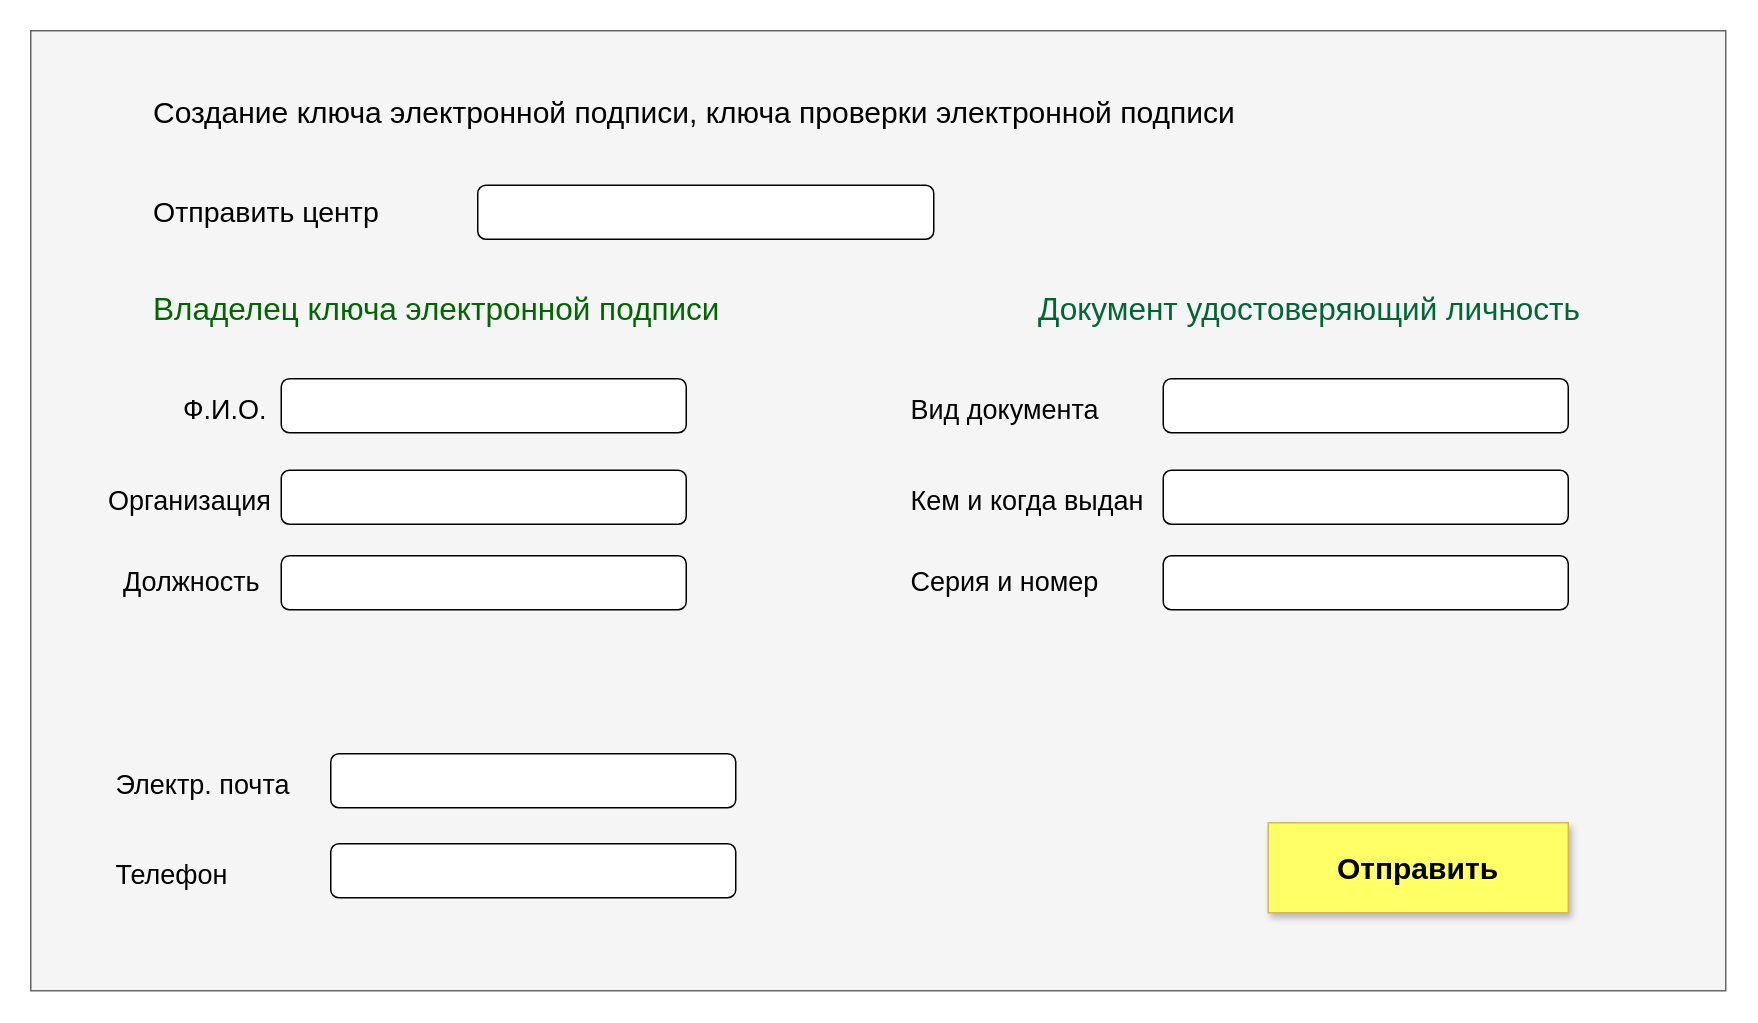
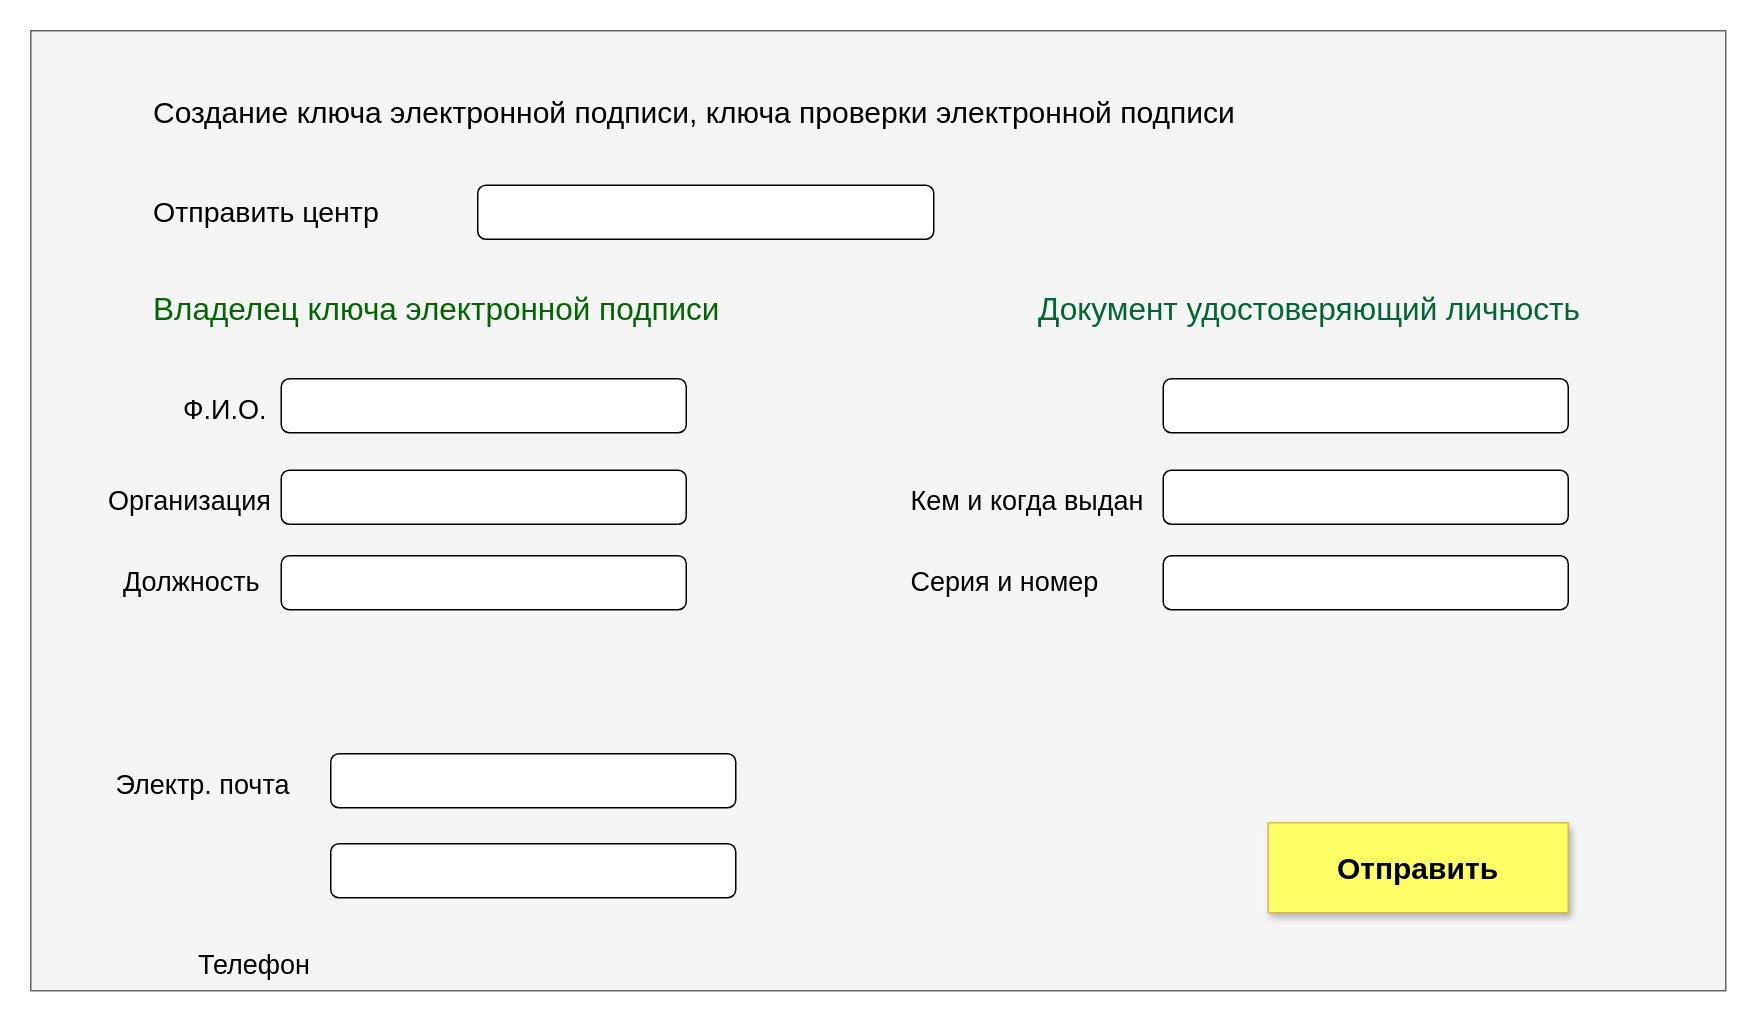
(1013, 406) -> none
(181, 871) -> (263, 961)
